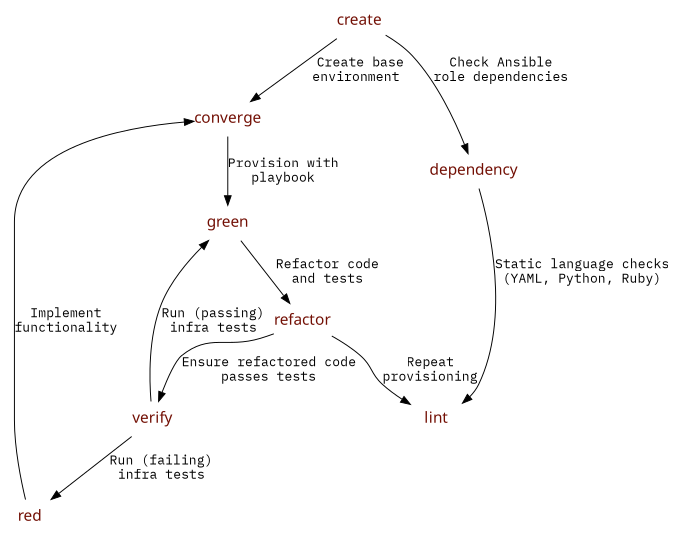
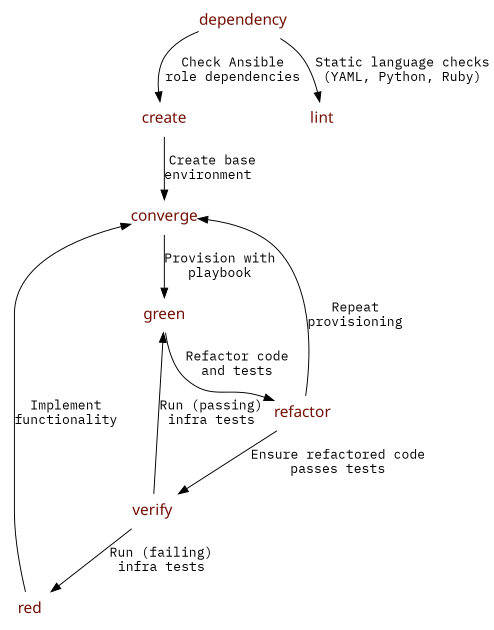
(433, 83) -> (167, 54)
(369, 366) -> (297, 282)
